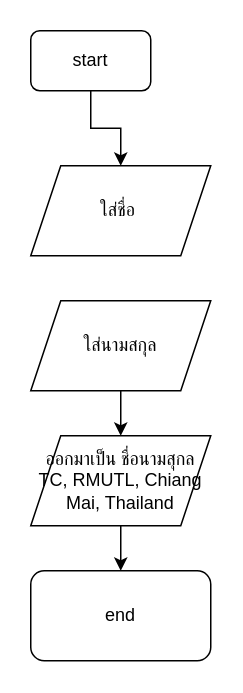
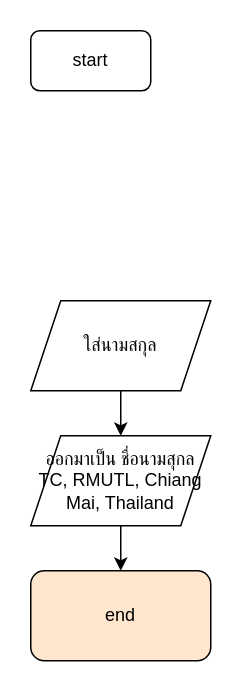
(101, 128) -> none
(121, 211) -> none
(121, 616) -> (121, 616)
